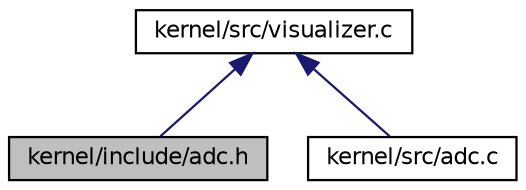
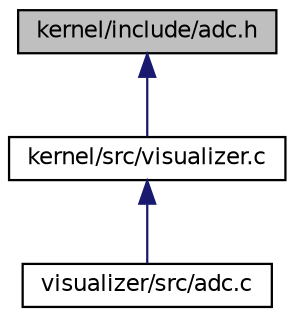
(198, 103) -> (147, 107)
(412, 159) -> (147, 285)
